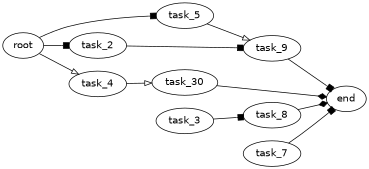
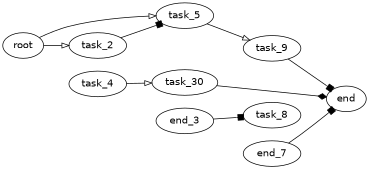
(93, 22) -> (93, 22)
(53, 46) -> (53, 46)
(181, 47) -> (138, 32)
(56, 62) -> none
(308, 107) -> none
(185, 121) -> (185, 121)
(272, 154) -> (272, 154)
